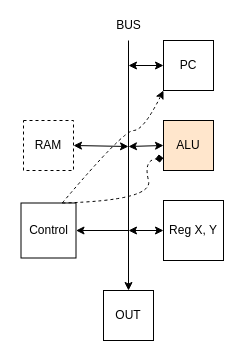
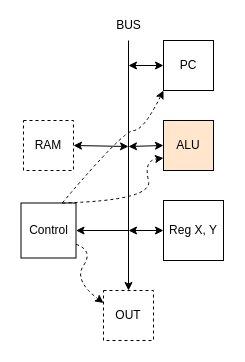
(155, 159) -> (155, 159)
none -> (81, 272)
(129, 316) -> (129, 316)
